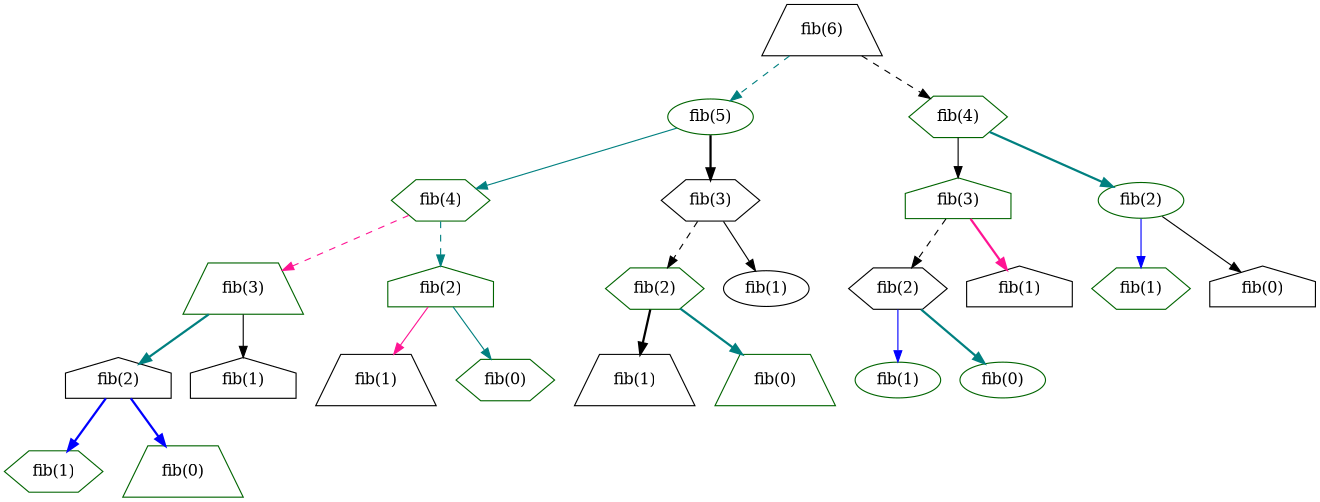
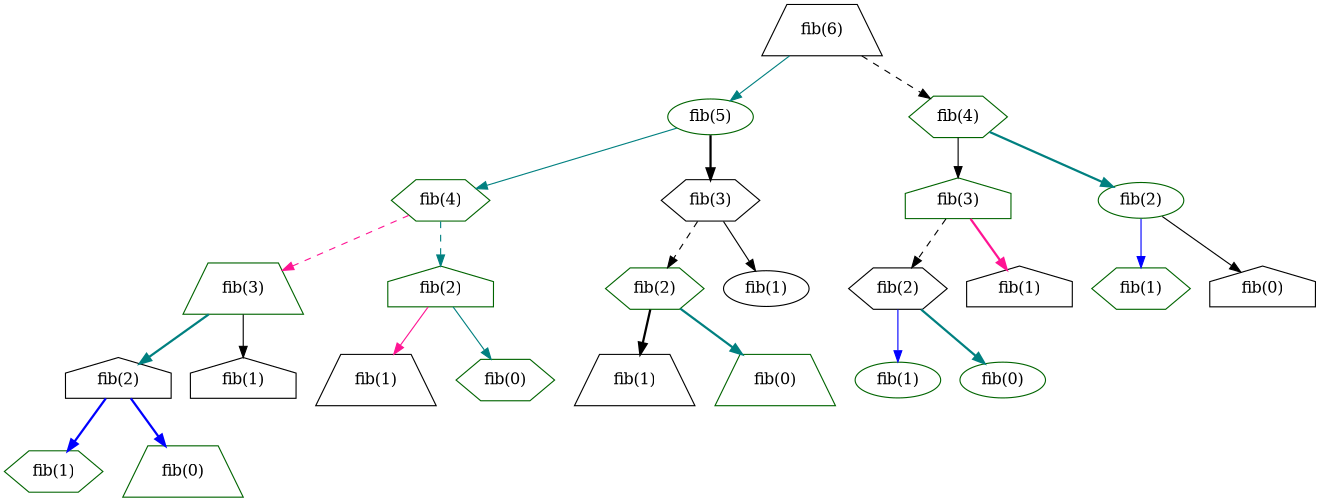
(764, 75) -> (764, 75)
